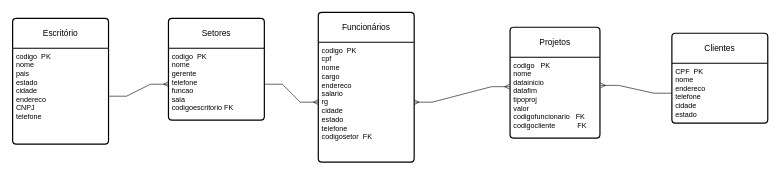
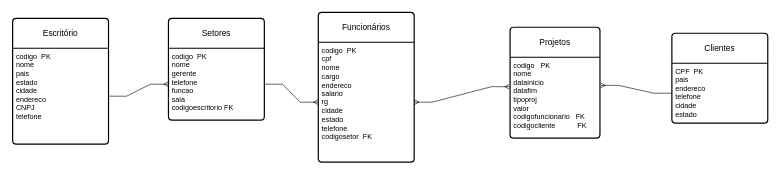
(692, 93) -> (692, 93)
